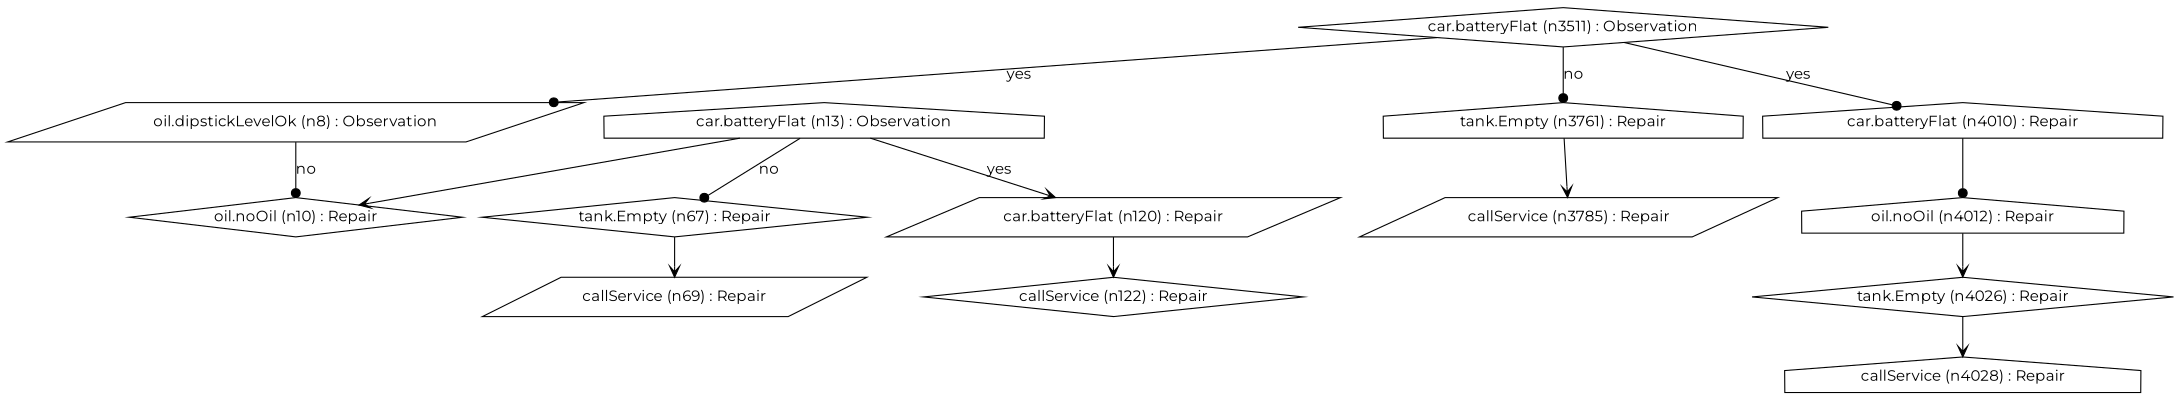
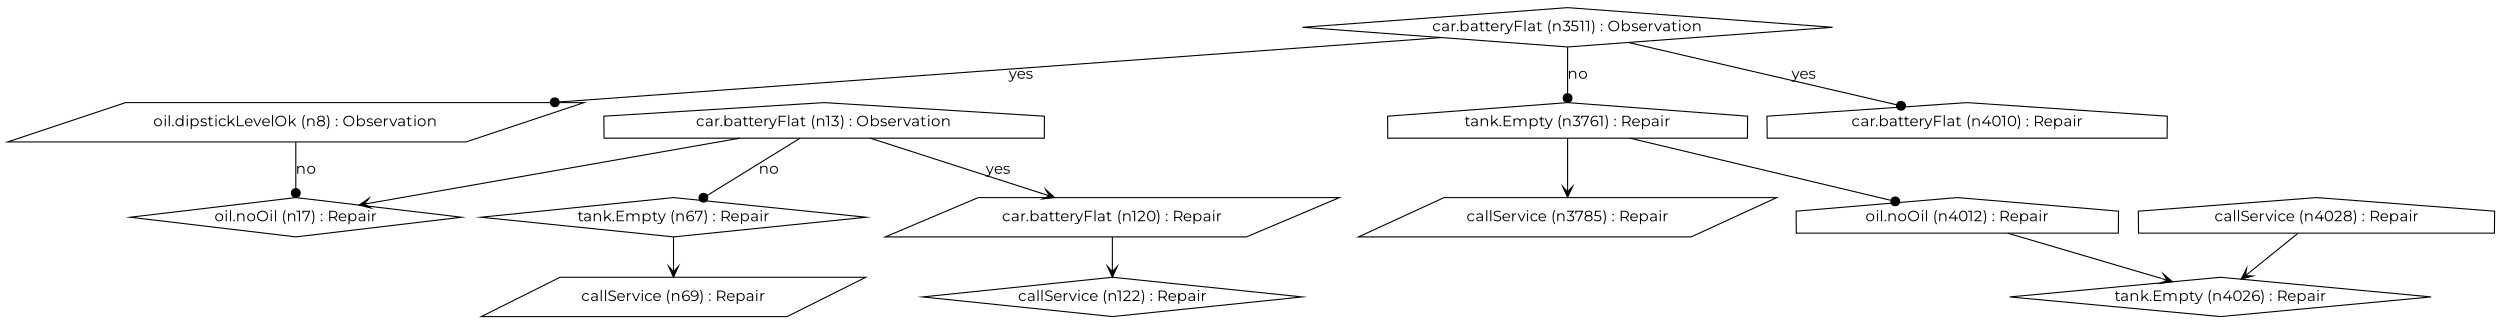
(1963, 163) -> (1760, 169)
(296, 217) -> (296, 217)
(1963, 331) -> (2274, 253)
